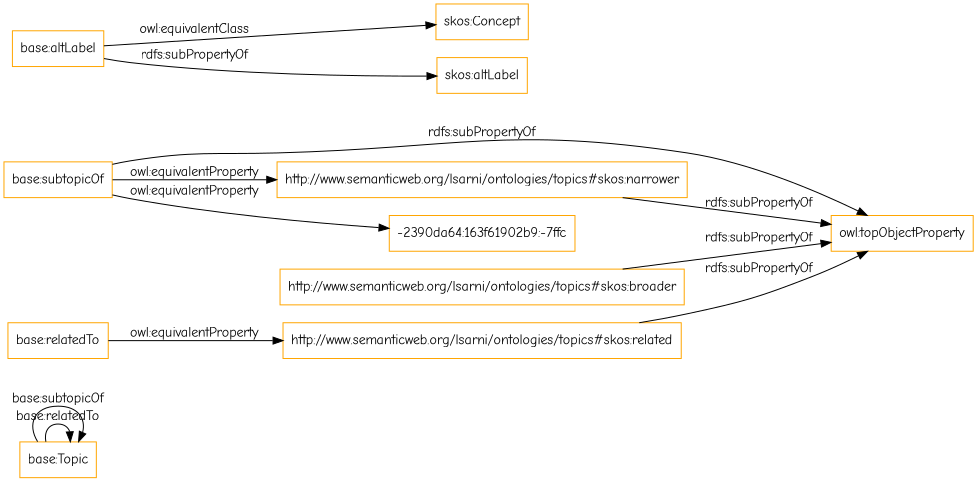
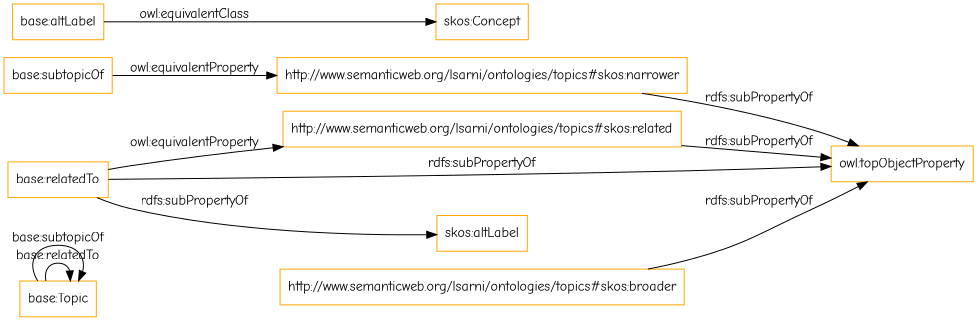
(265, 73) -> (260, 228)
(490, 141) -> (465, 175)
(482, 233) -> none
